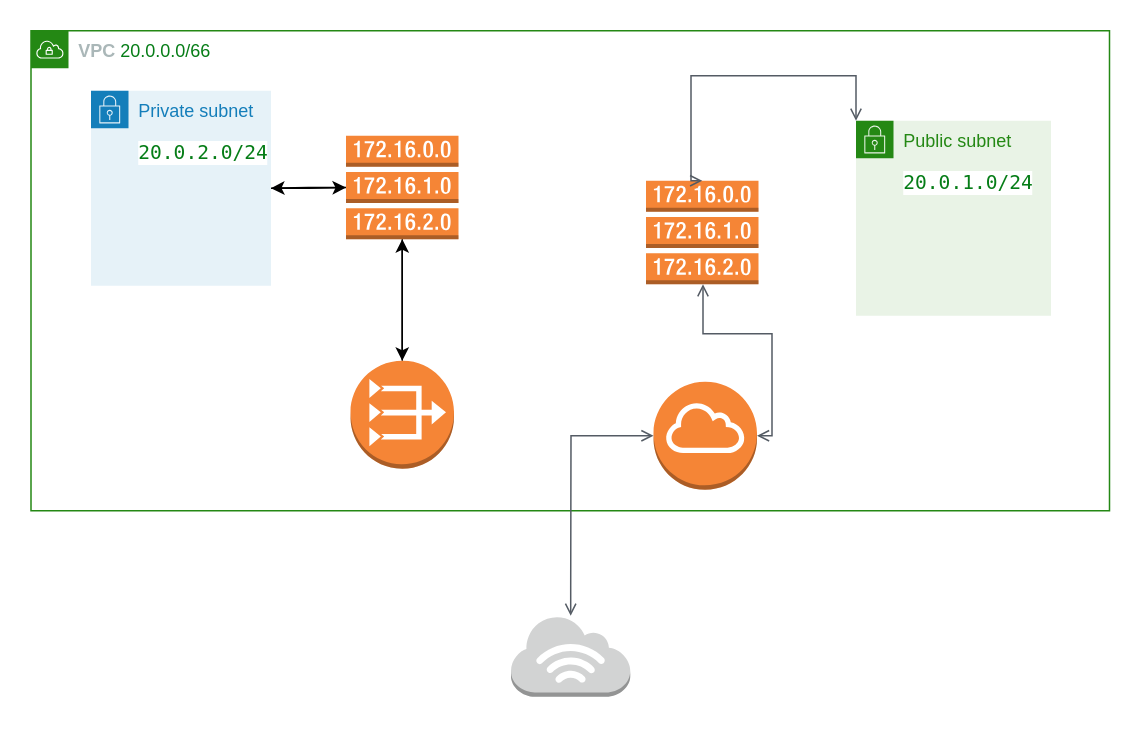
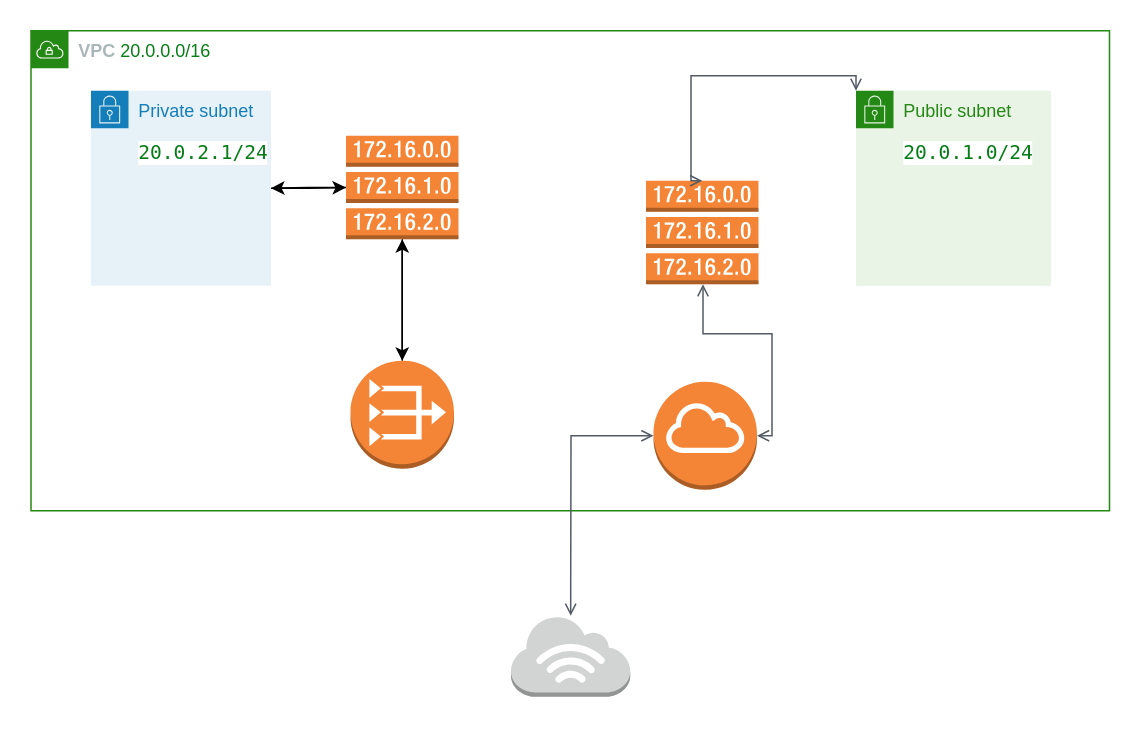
(147, 52) -> (147, 52)
(205, 123) -> (205, 123)
(953, 218) -> (953, 188)
